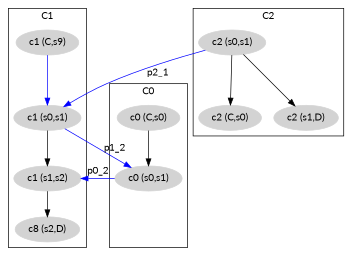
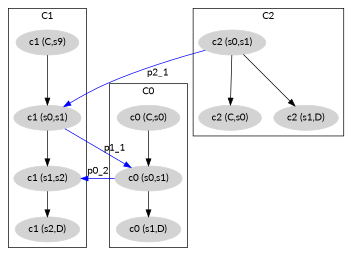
(47, 77) -> (47, 77)
(115, 148) -> (115, 148)
(47, 229) -> (47, 229)
none -> (149, 229)
